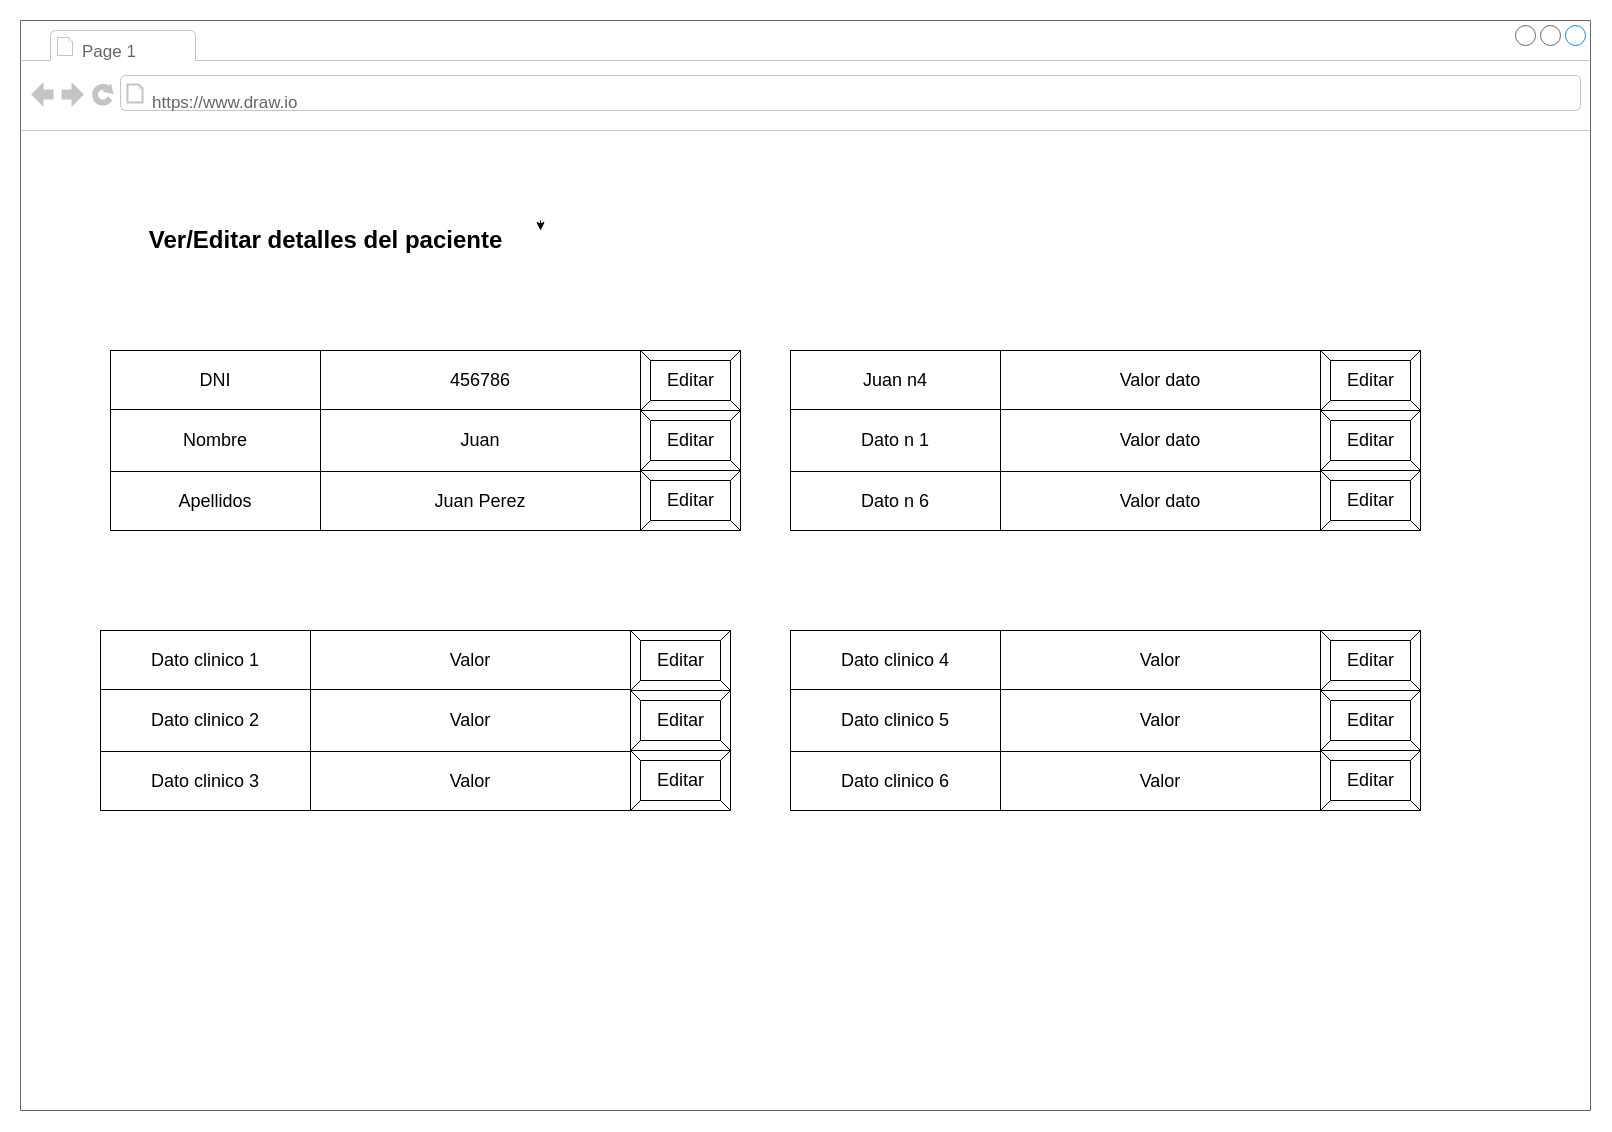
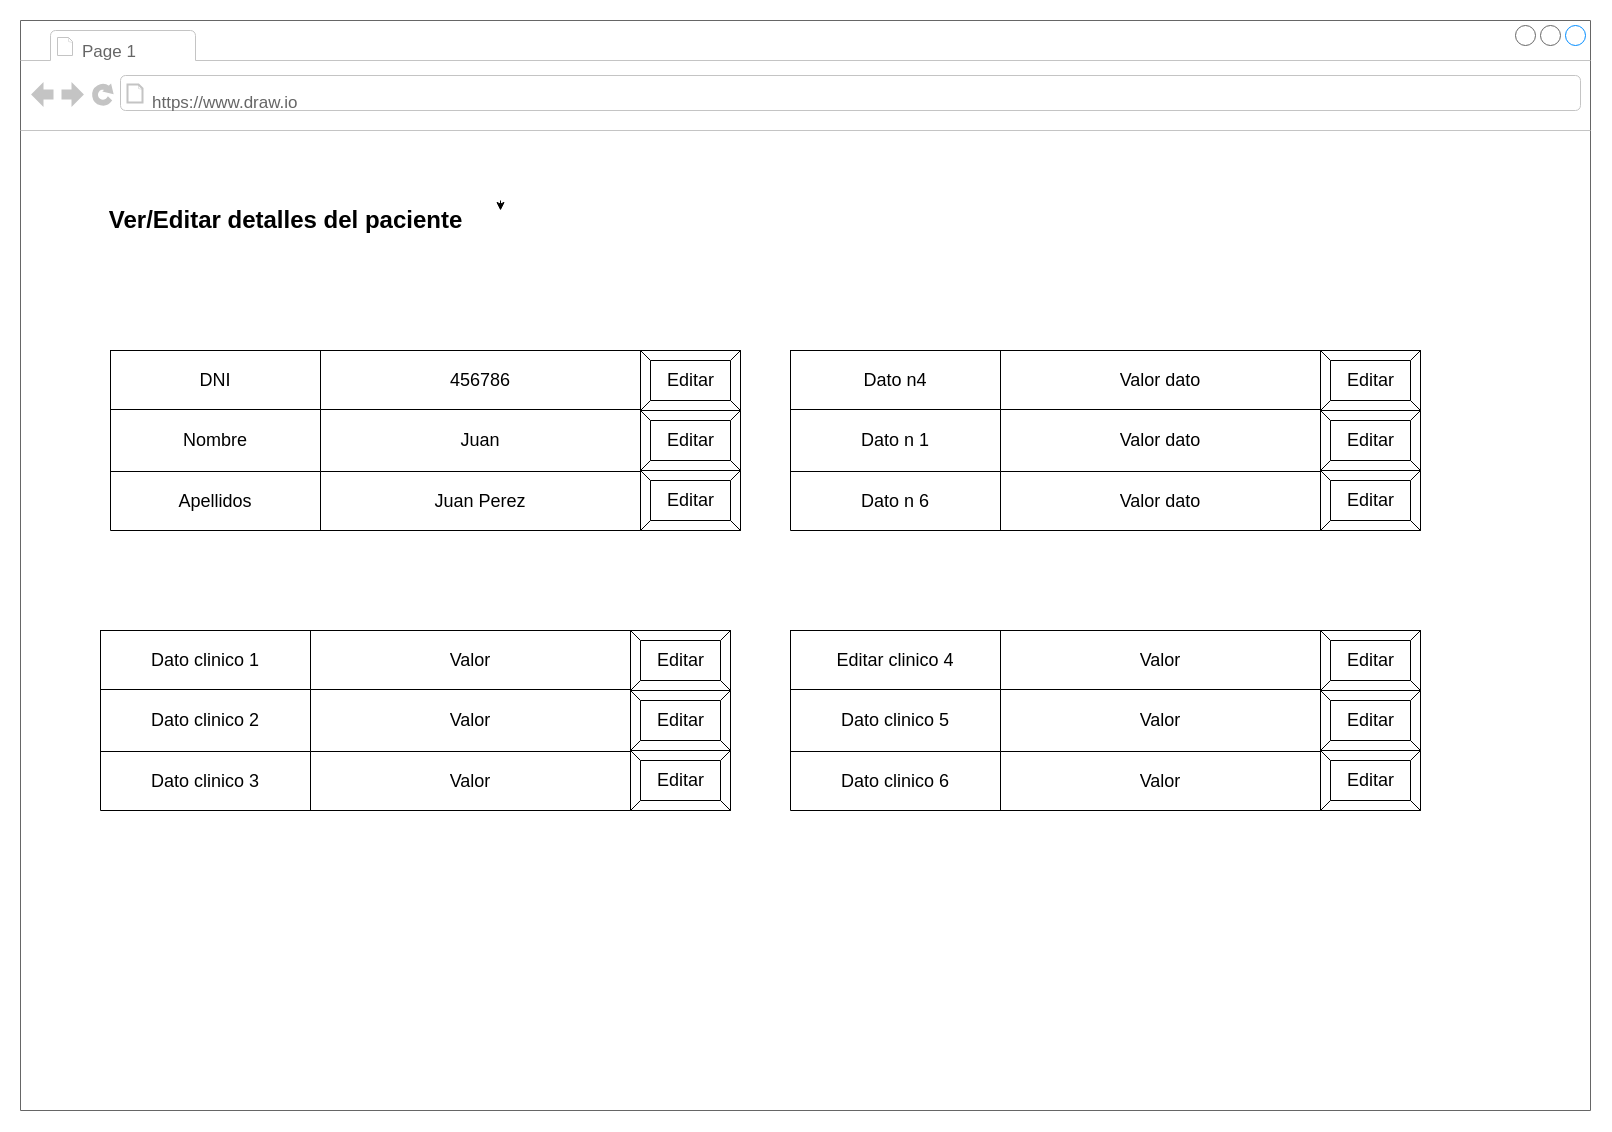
(326, 241) -> (286, 221)
(896, 381) -> (896, 381)
(896, 661) -> (896, 661)
